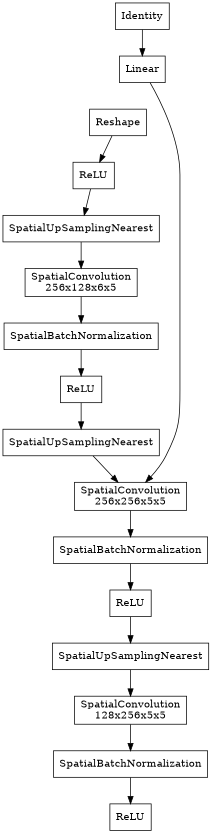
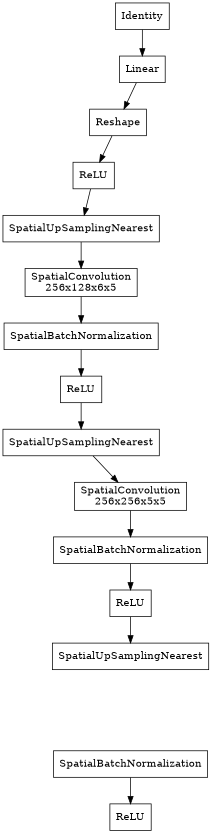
(180, 281) -> (132, 93)
(131, 710) -> none
